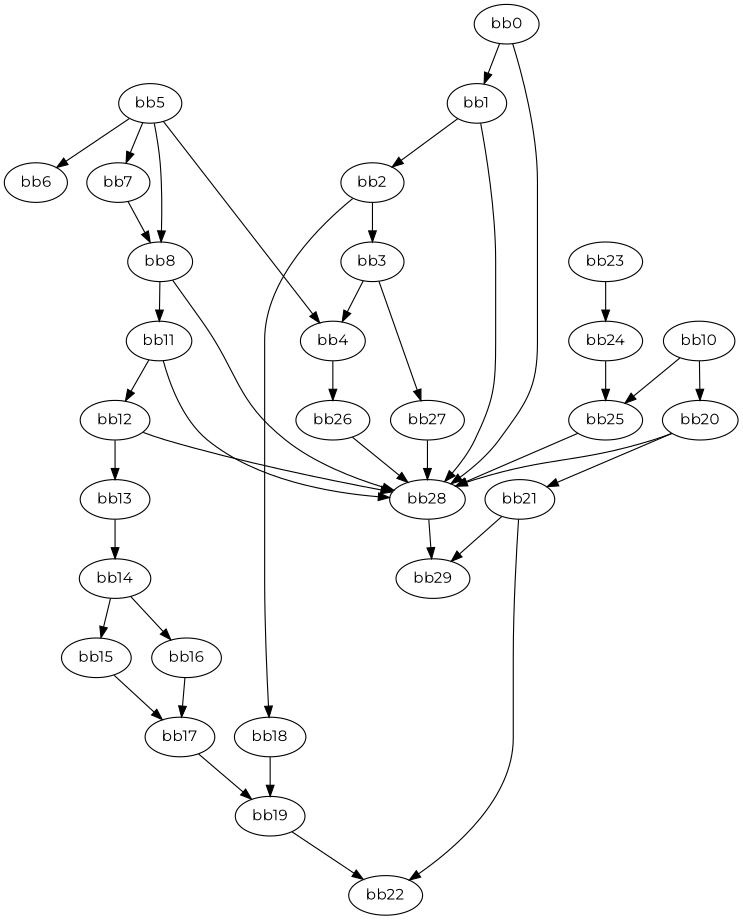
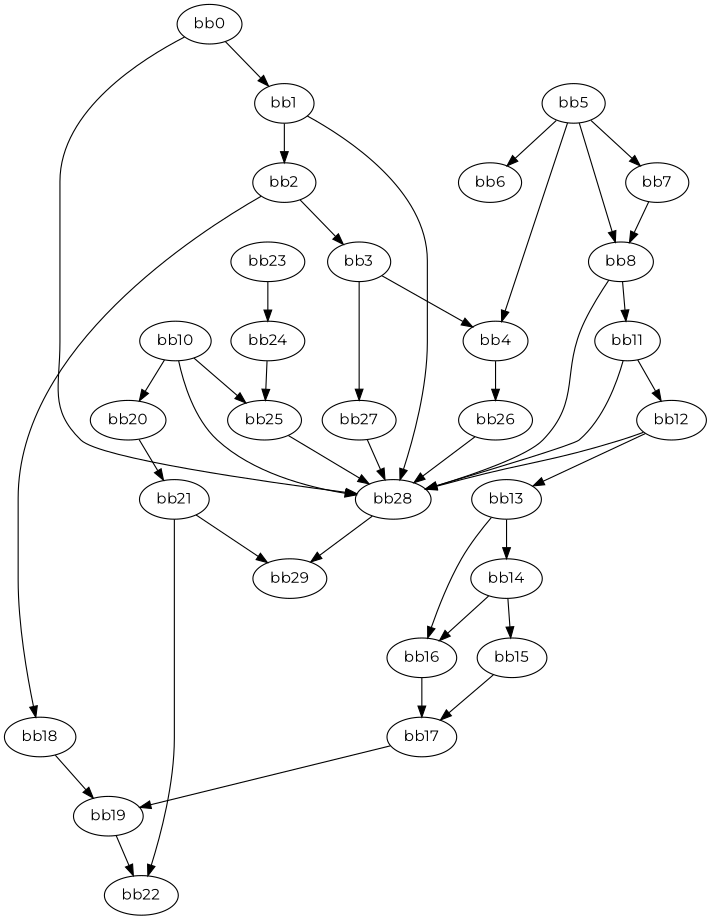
(569, 459) -> (238, 455)
none -> (456, 569)
